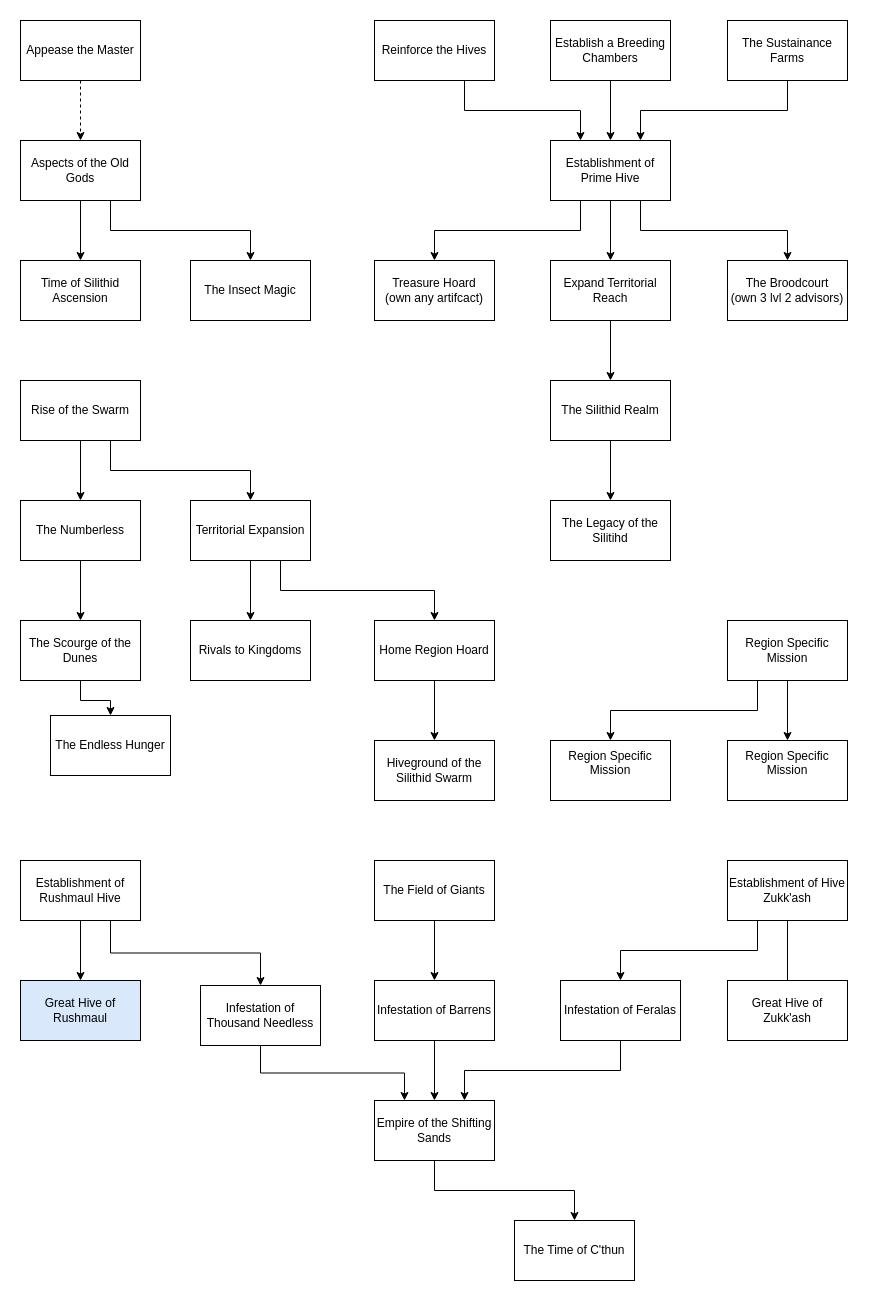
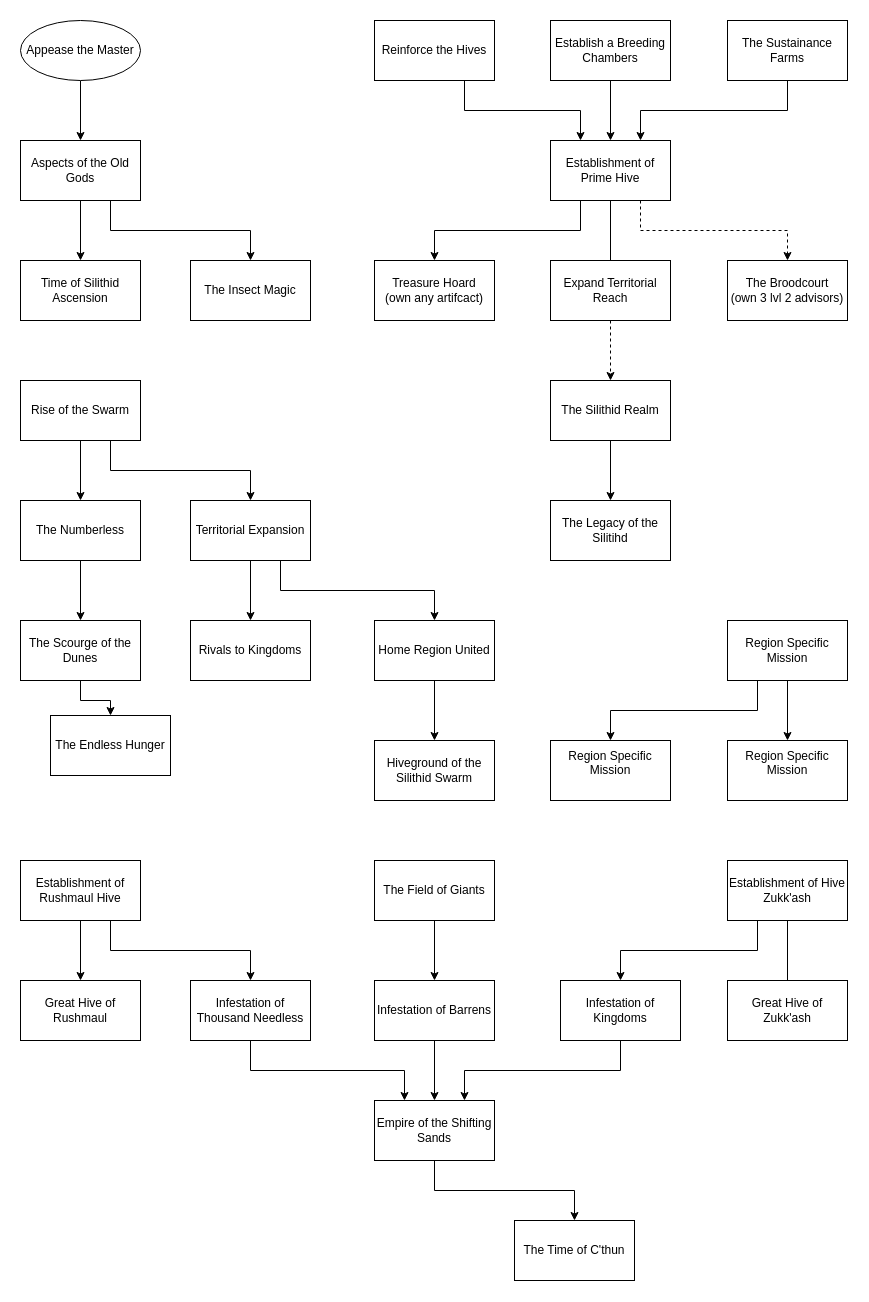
(81, 51) -> (81, 51)
(81, 108) -> (81, 108)
(711, 231) -> (711, 231)
(611, 252) -> (611, 255)
(611, 348) -> (611, 348)
(435, 651) -> (435, 651)
(81, 1011) -> (81, 1011)
(621, 1011) -> (621, 1011)
(261, 1016) -> (251, 1011)
